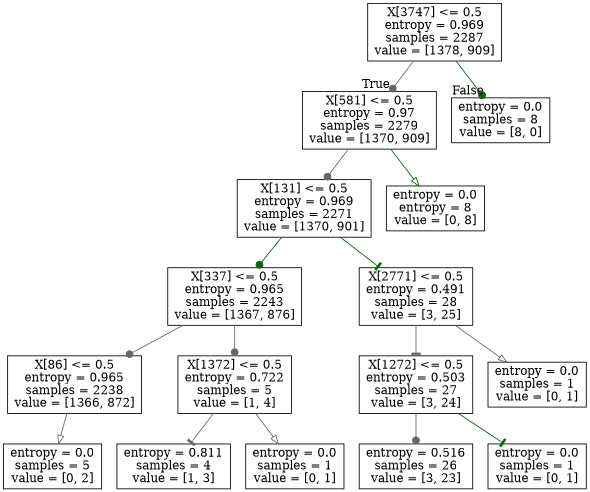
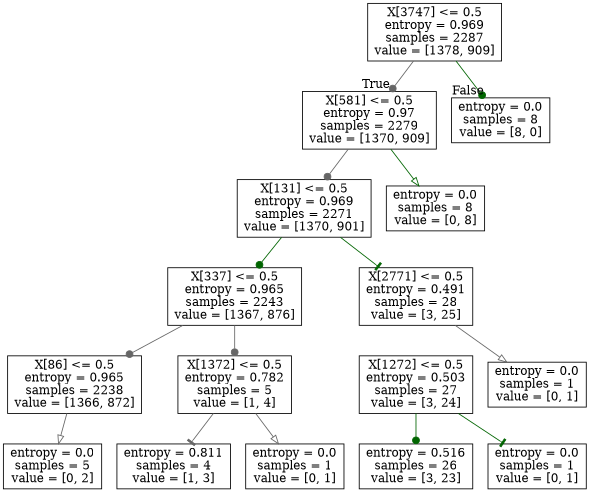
(435, 208) -> (435, 208)
(416, 338) -> none
(235, 385) -> (235, 385)
(416, 425) -> (416, 425)
